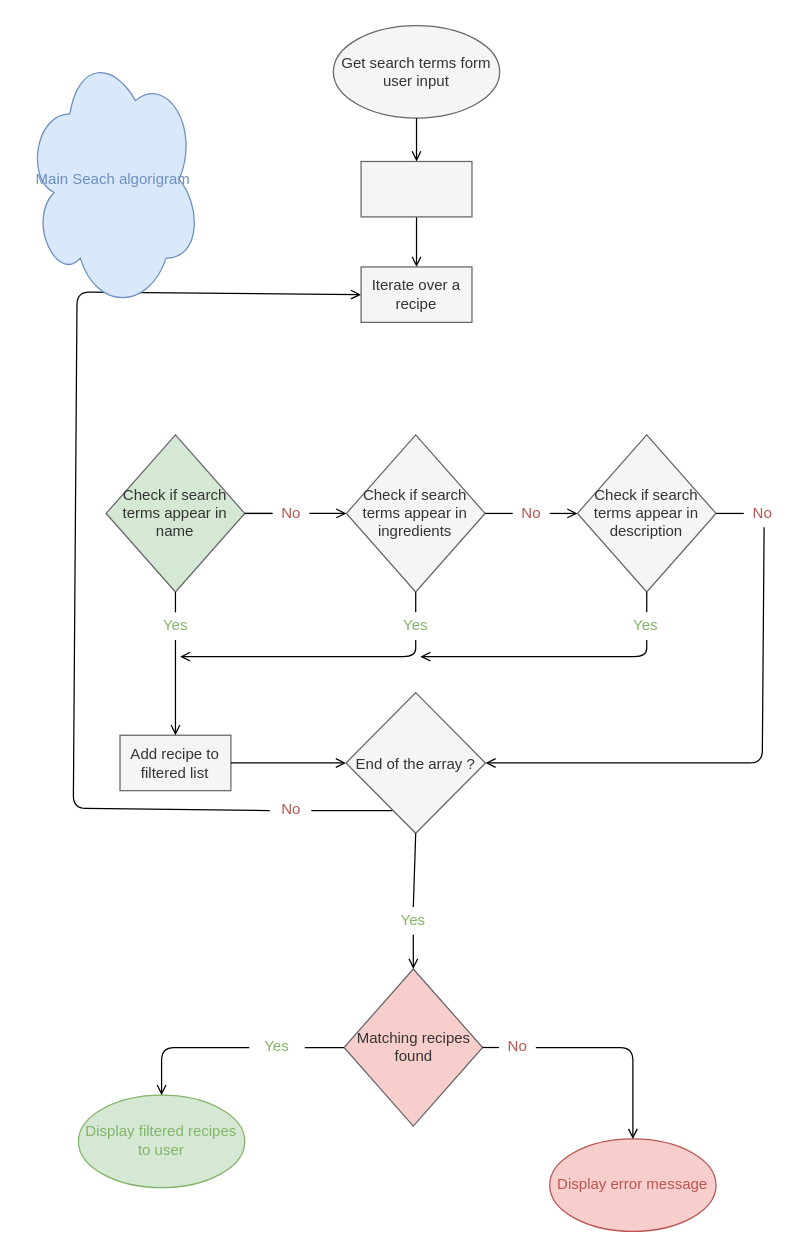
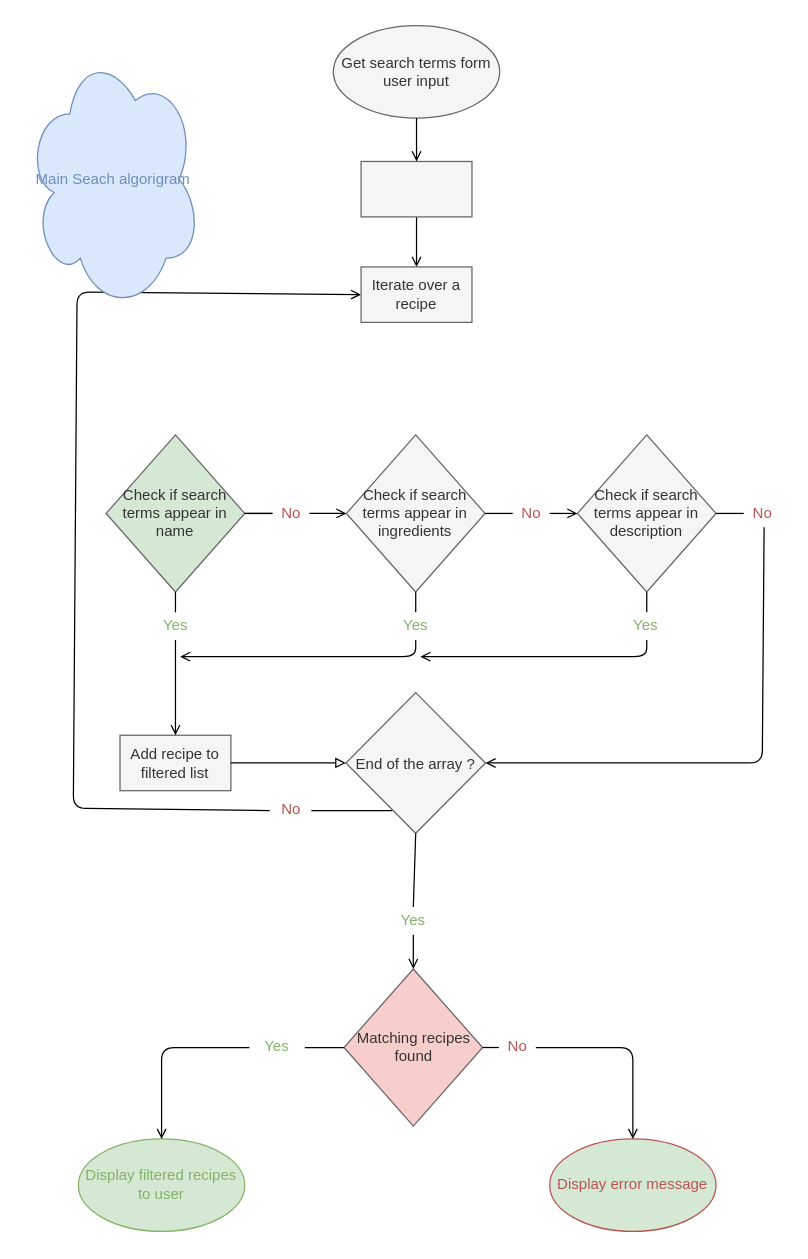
(338, 763) -> (334, 763)
(161, 1141) -> (161, 1185)
(633, 1185) -> (633, 1185)
